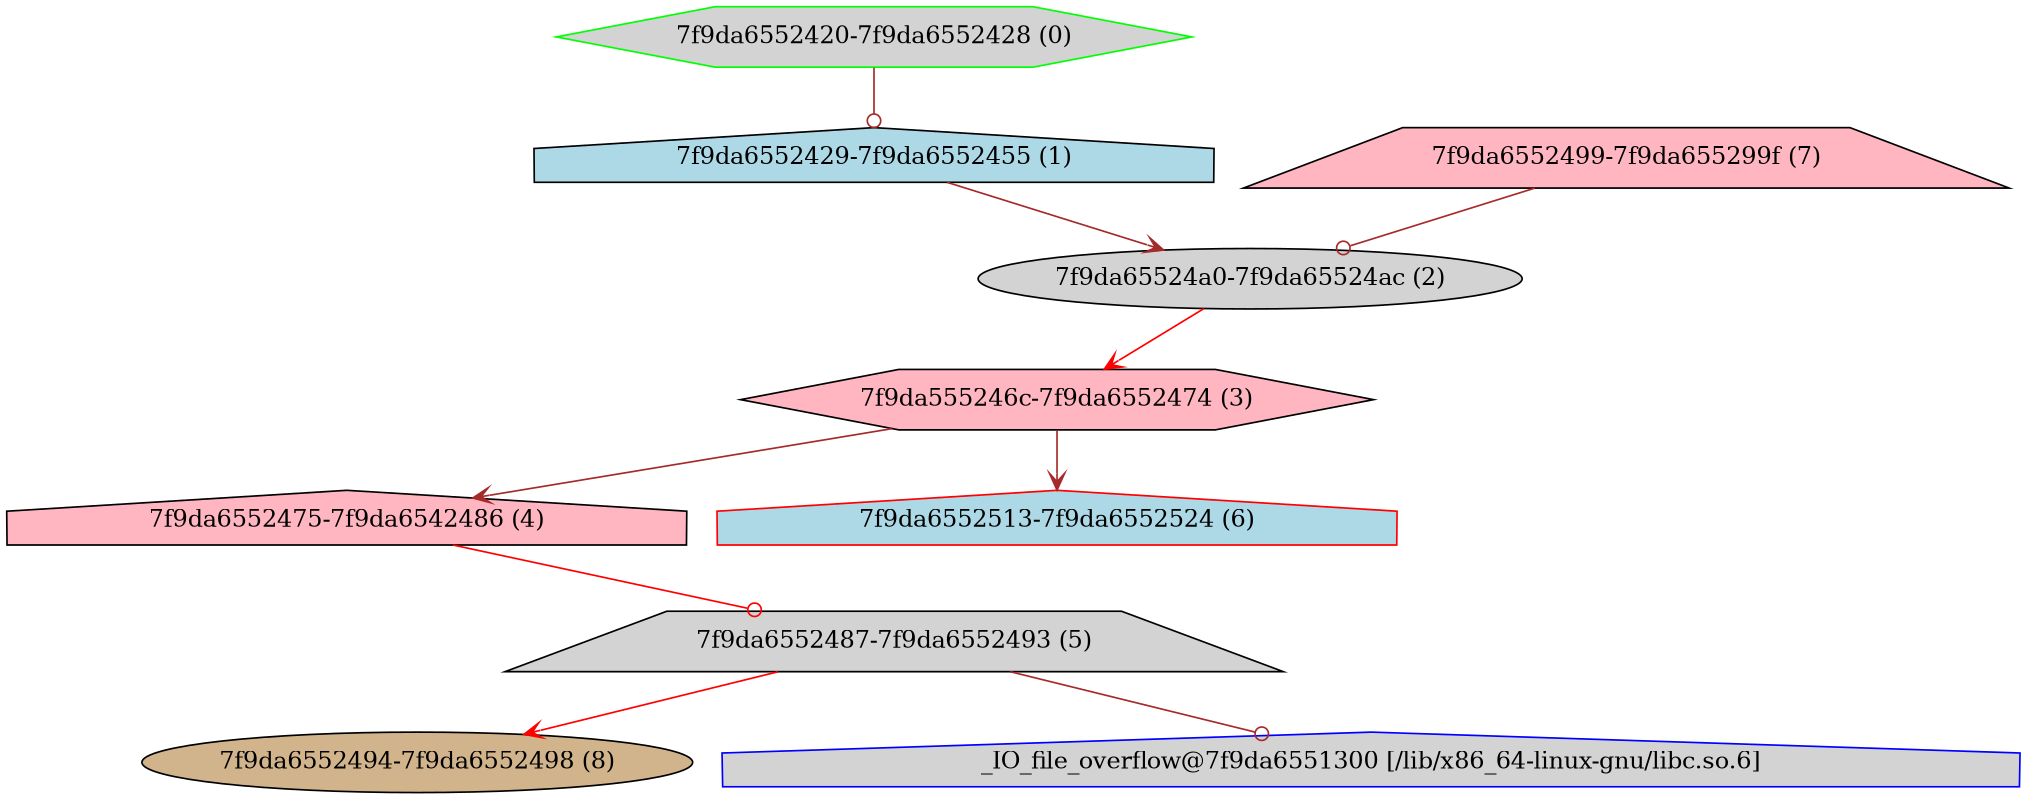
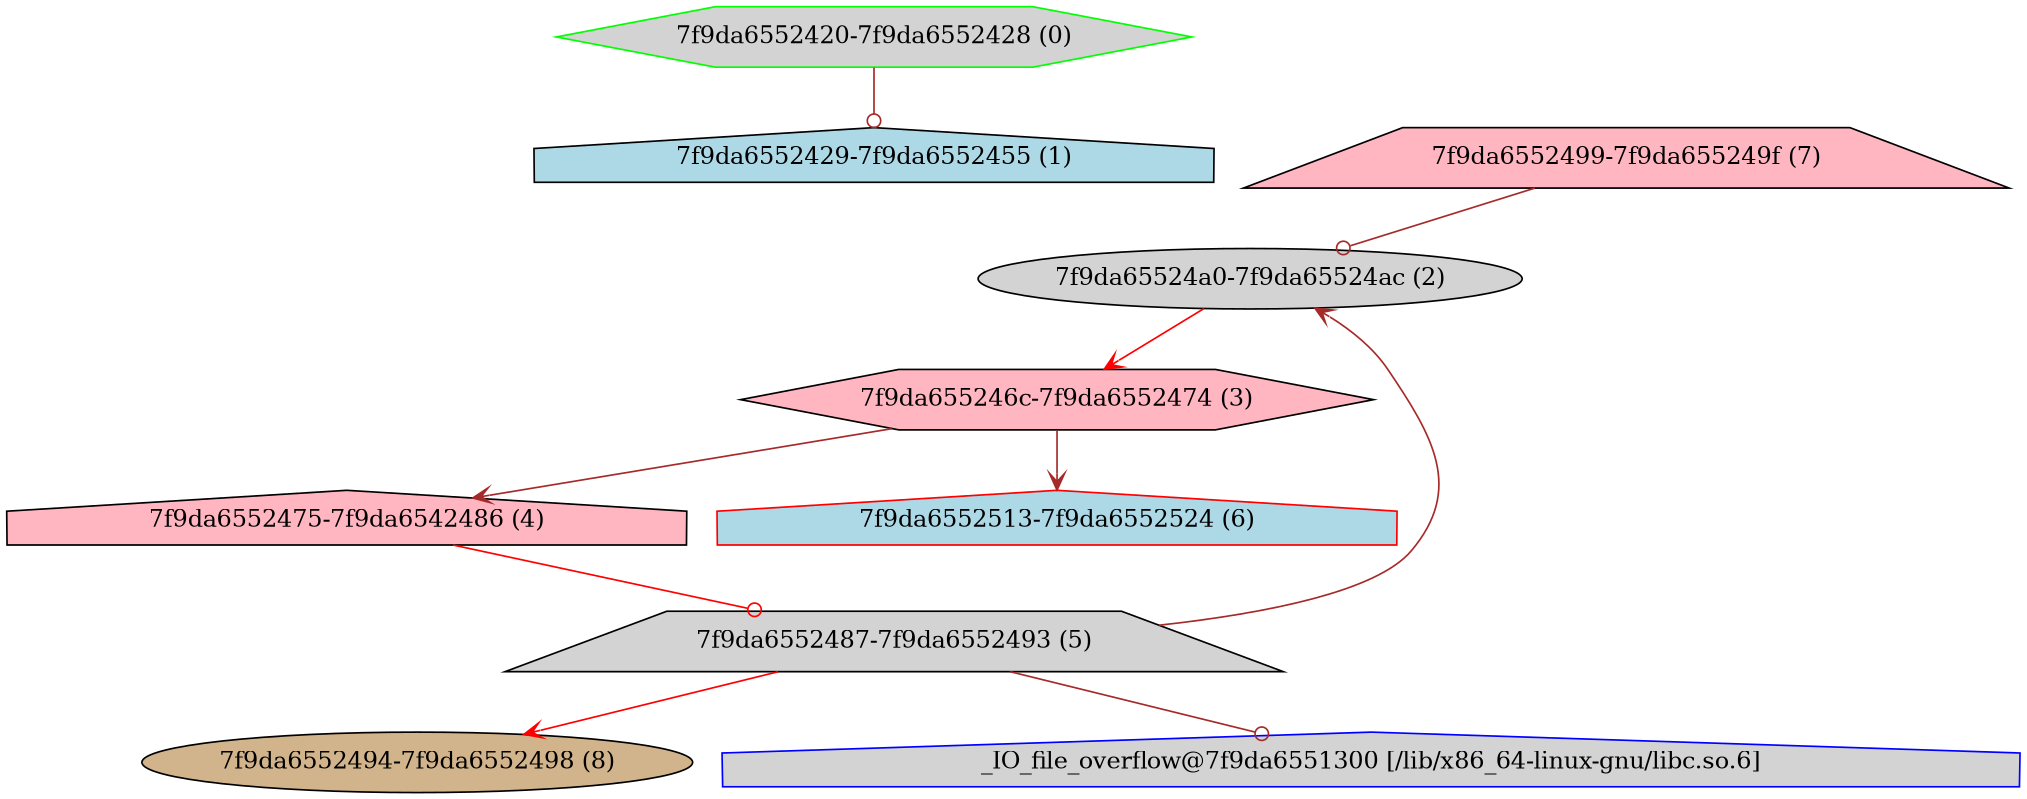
(1626, 158) -> (1626, 158)
(1047, 214) -> (1415, 546)
(1057, 400) -> (1057, 400)
